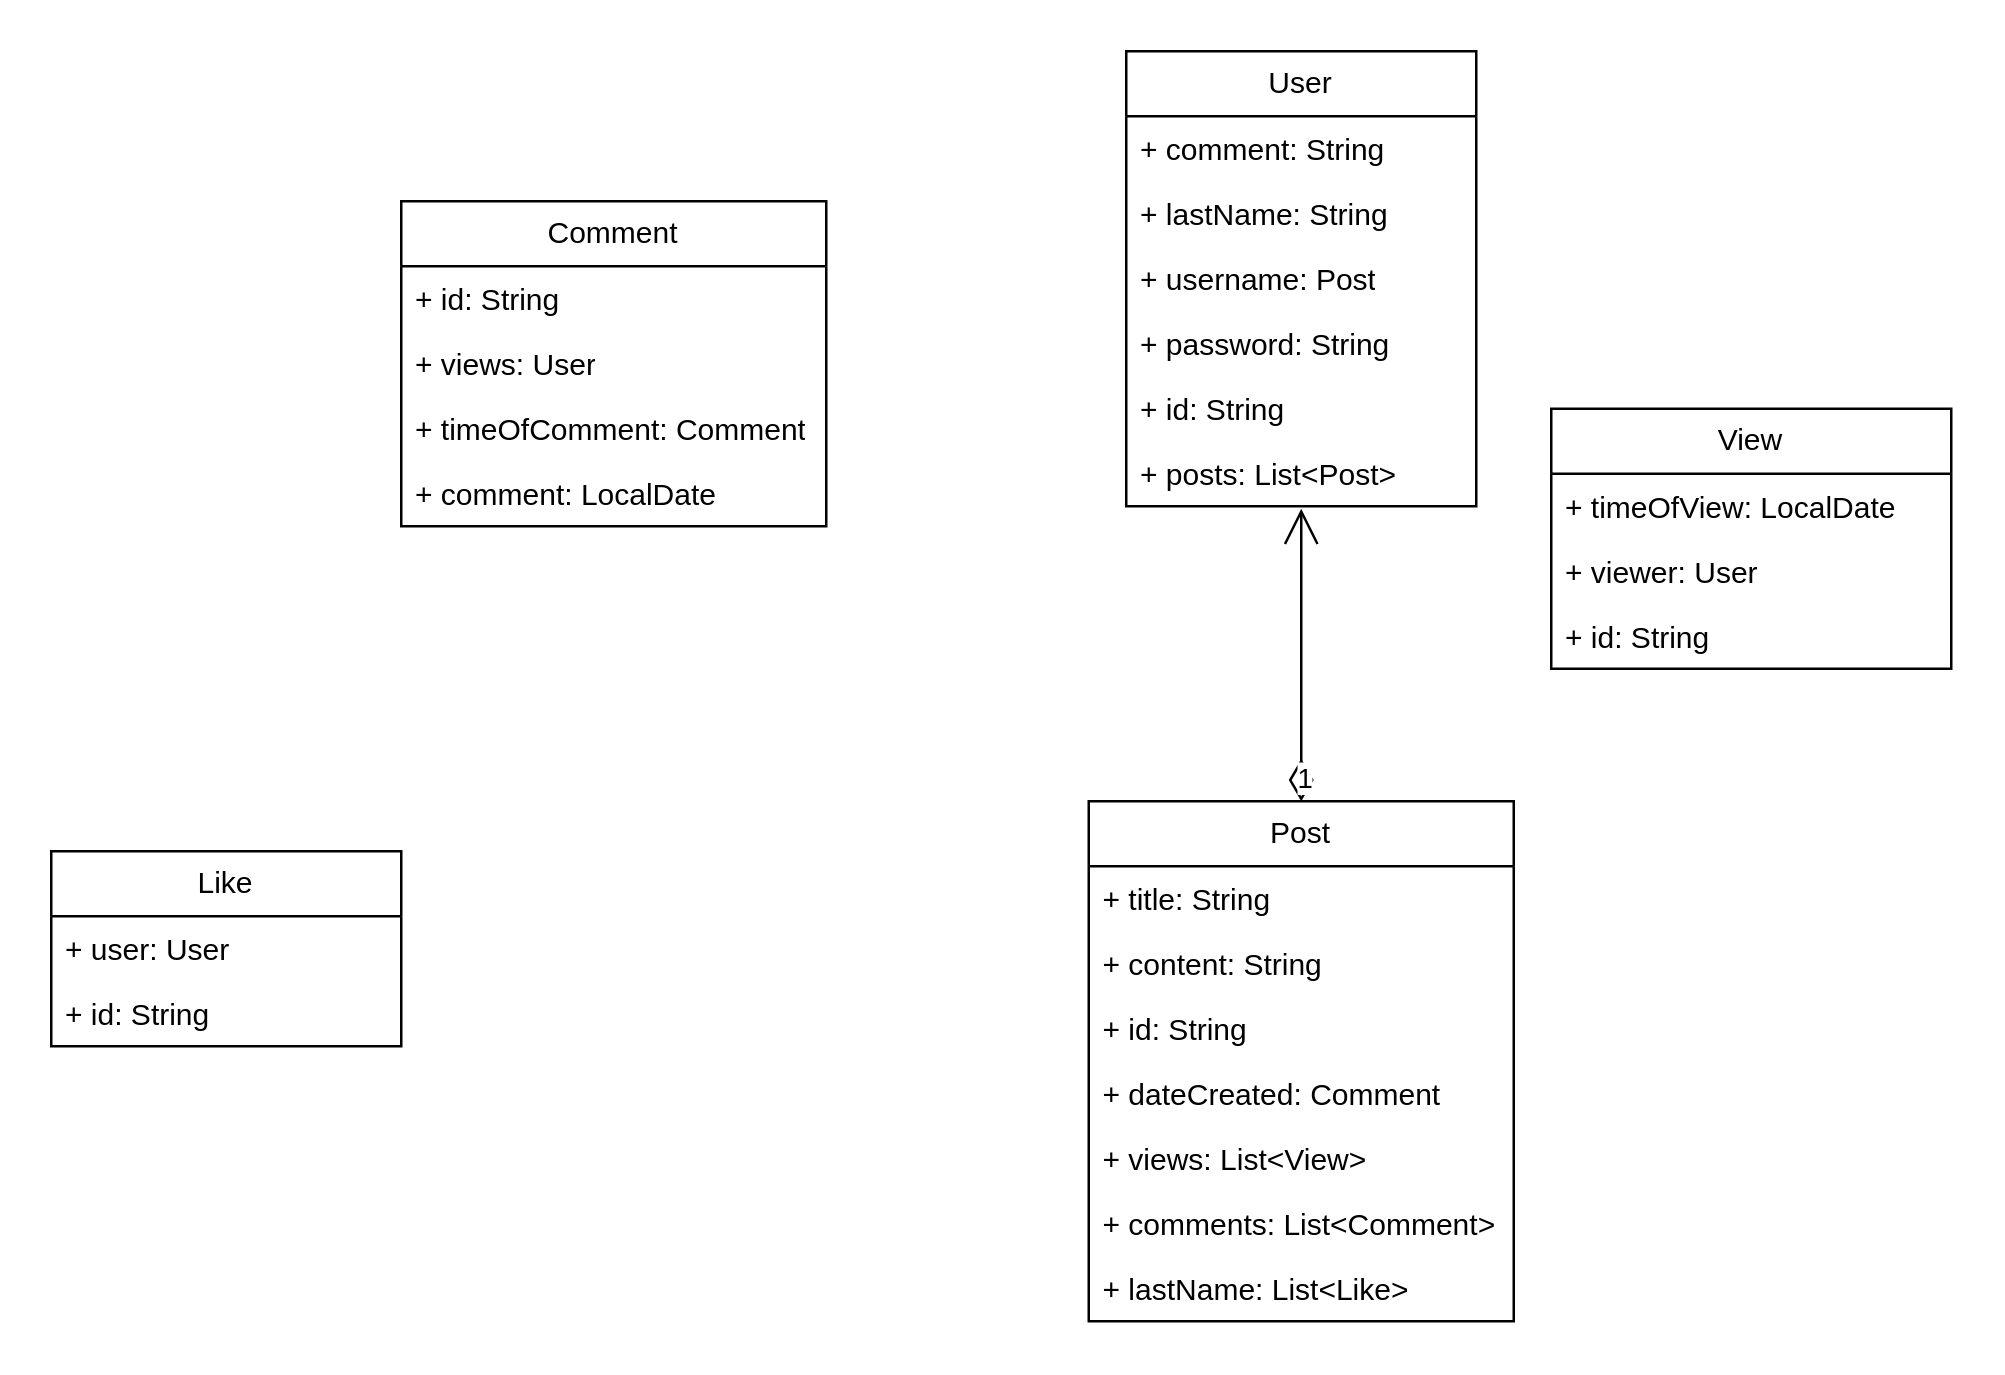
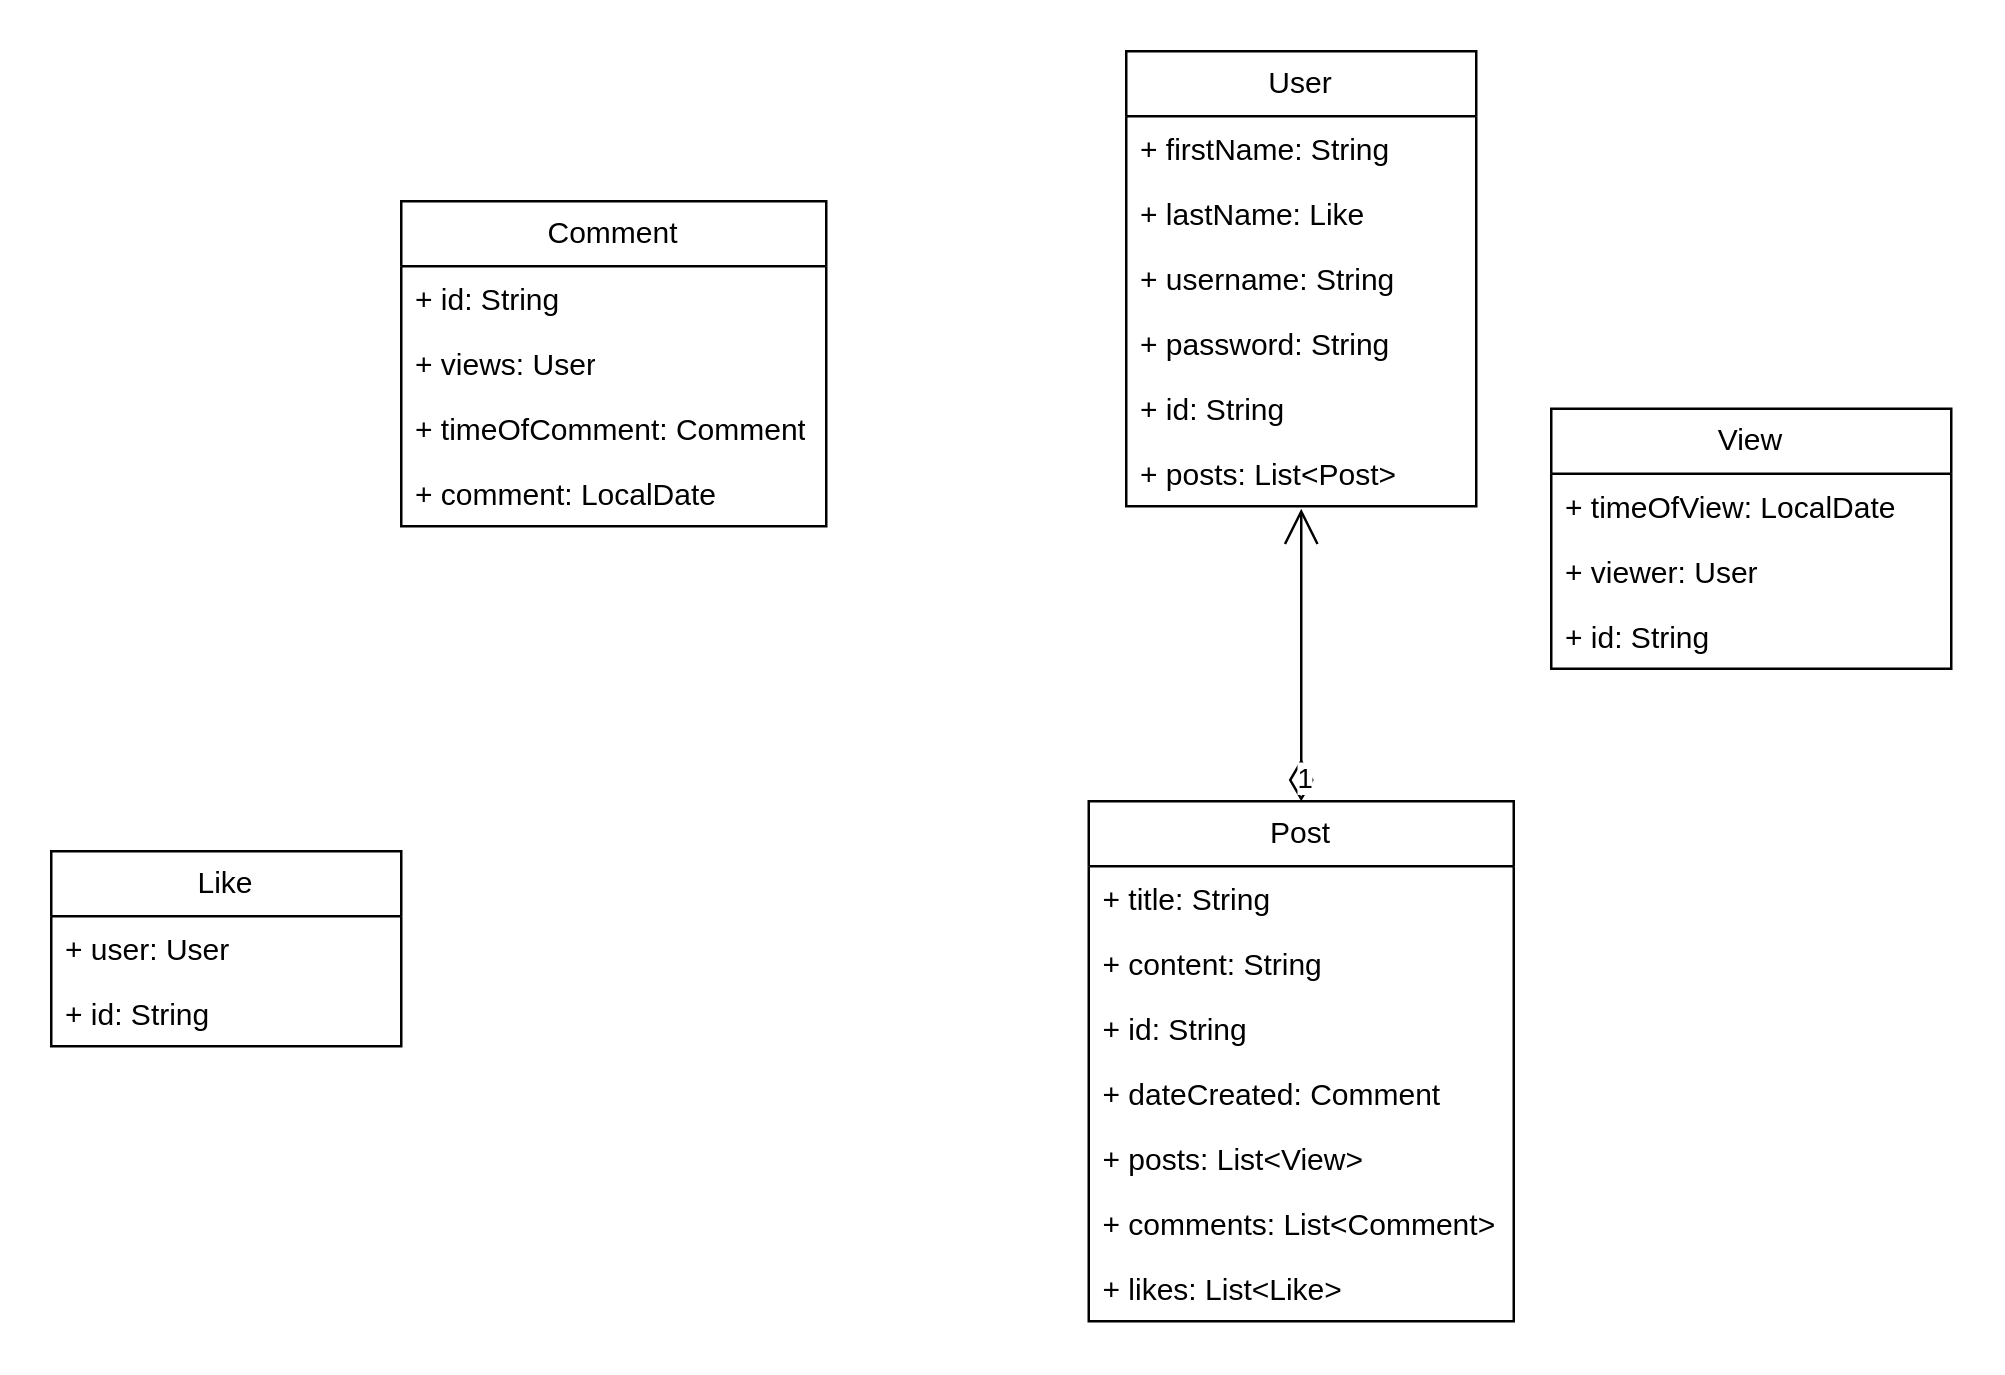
(1268, 152) -> (1281, 152)
(1273, 217) -> (1256, 217)
(1264, 282) -> (1277, 282)
(1240, 1162) -> (1244, 1162)
(1265, 1292) -> (1236, 1292)
